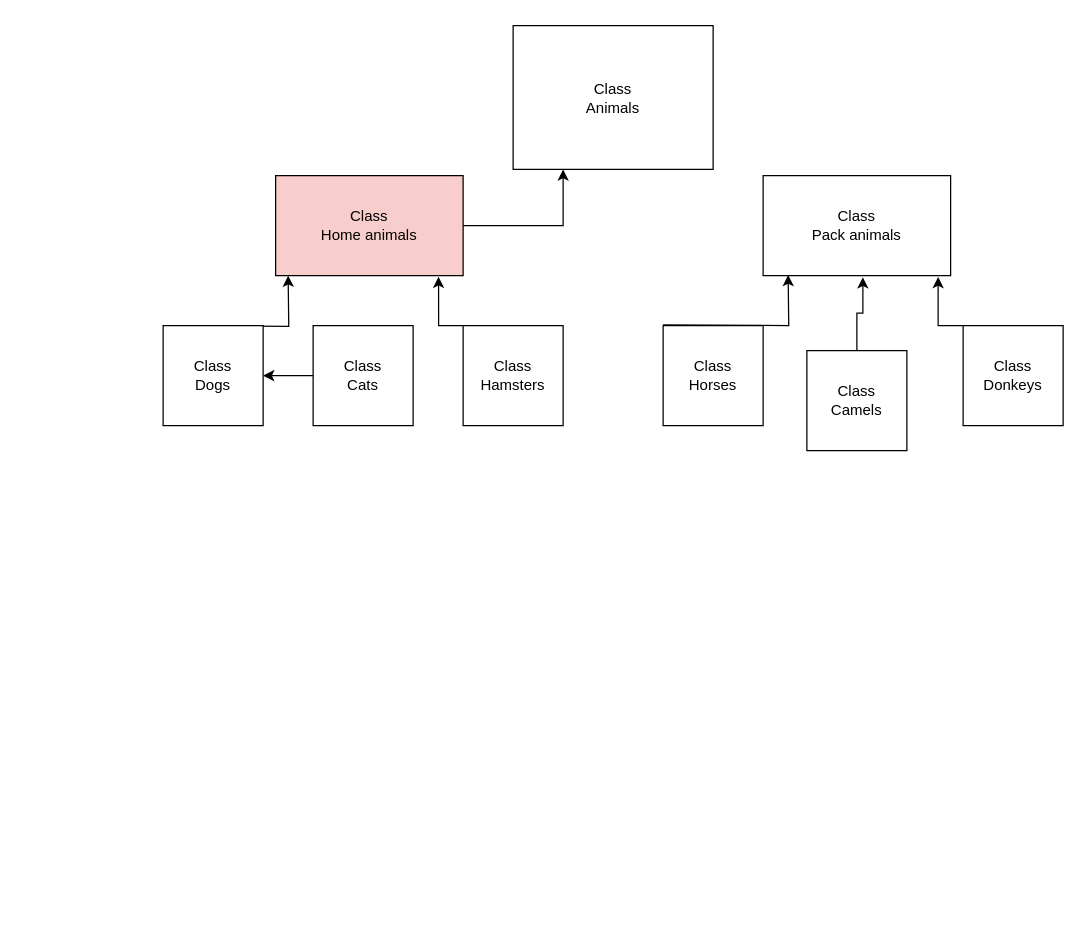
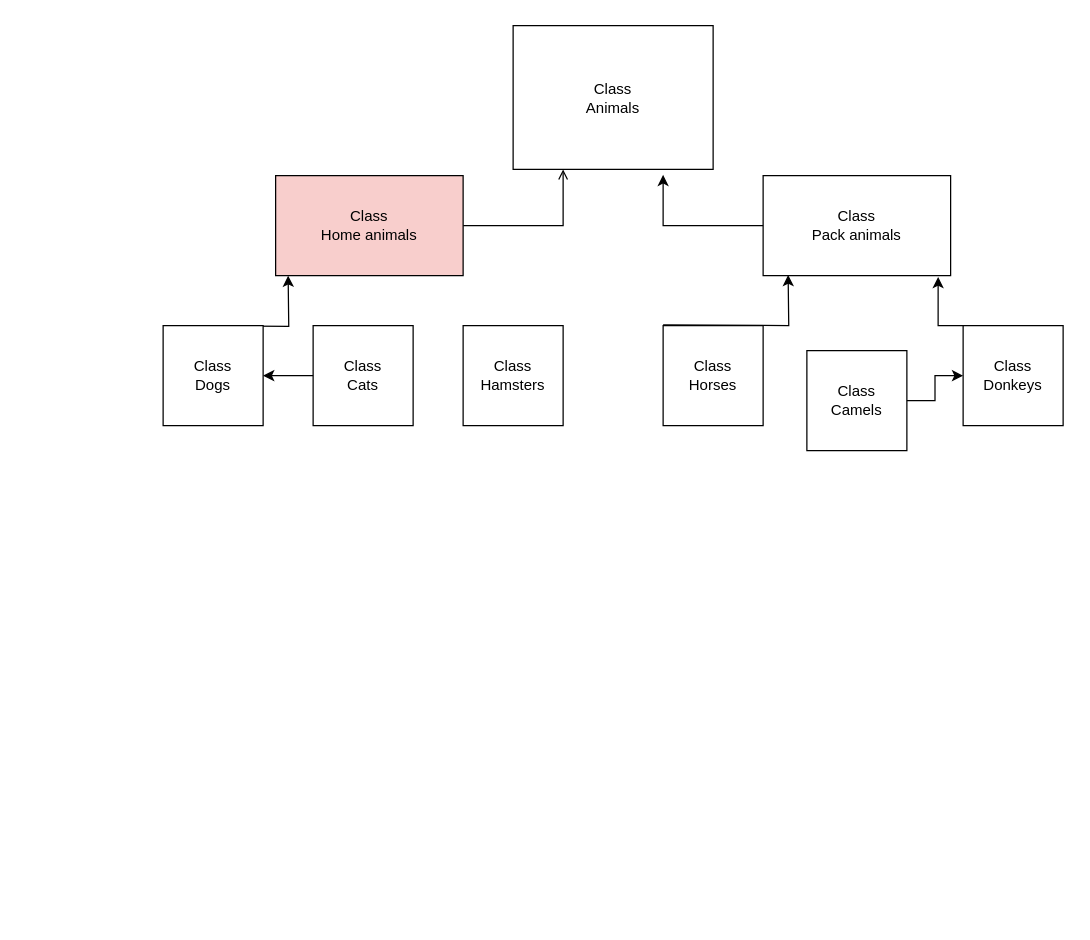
(563, 179) -> (563, 177)
none -> (692, 226)
(857, 316) -> (935, 393)
(439, 317) -> none
